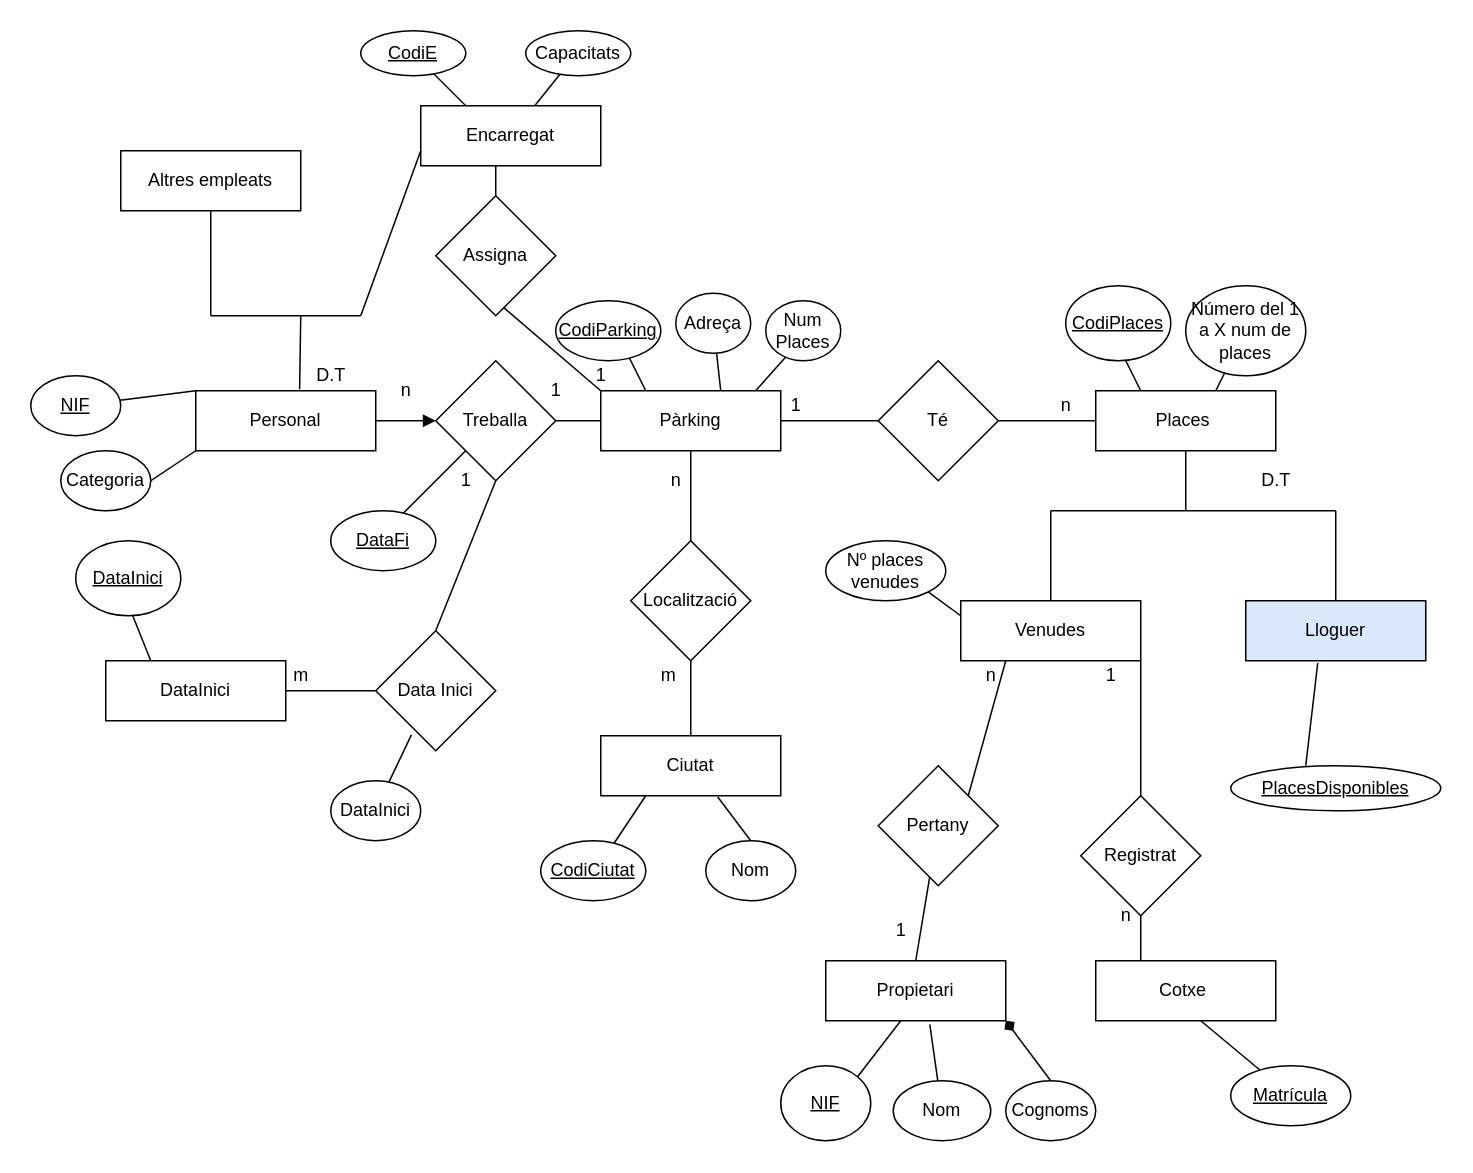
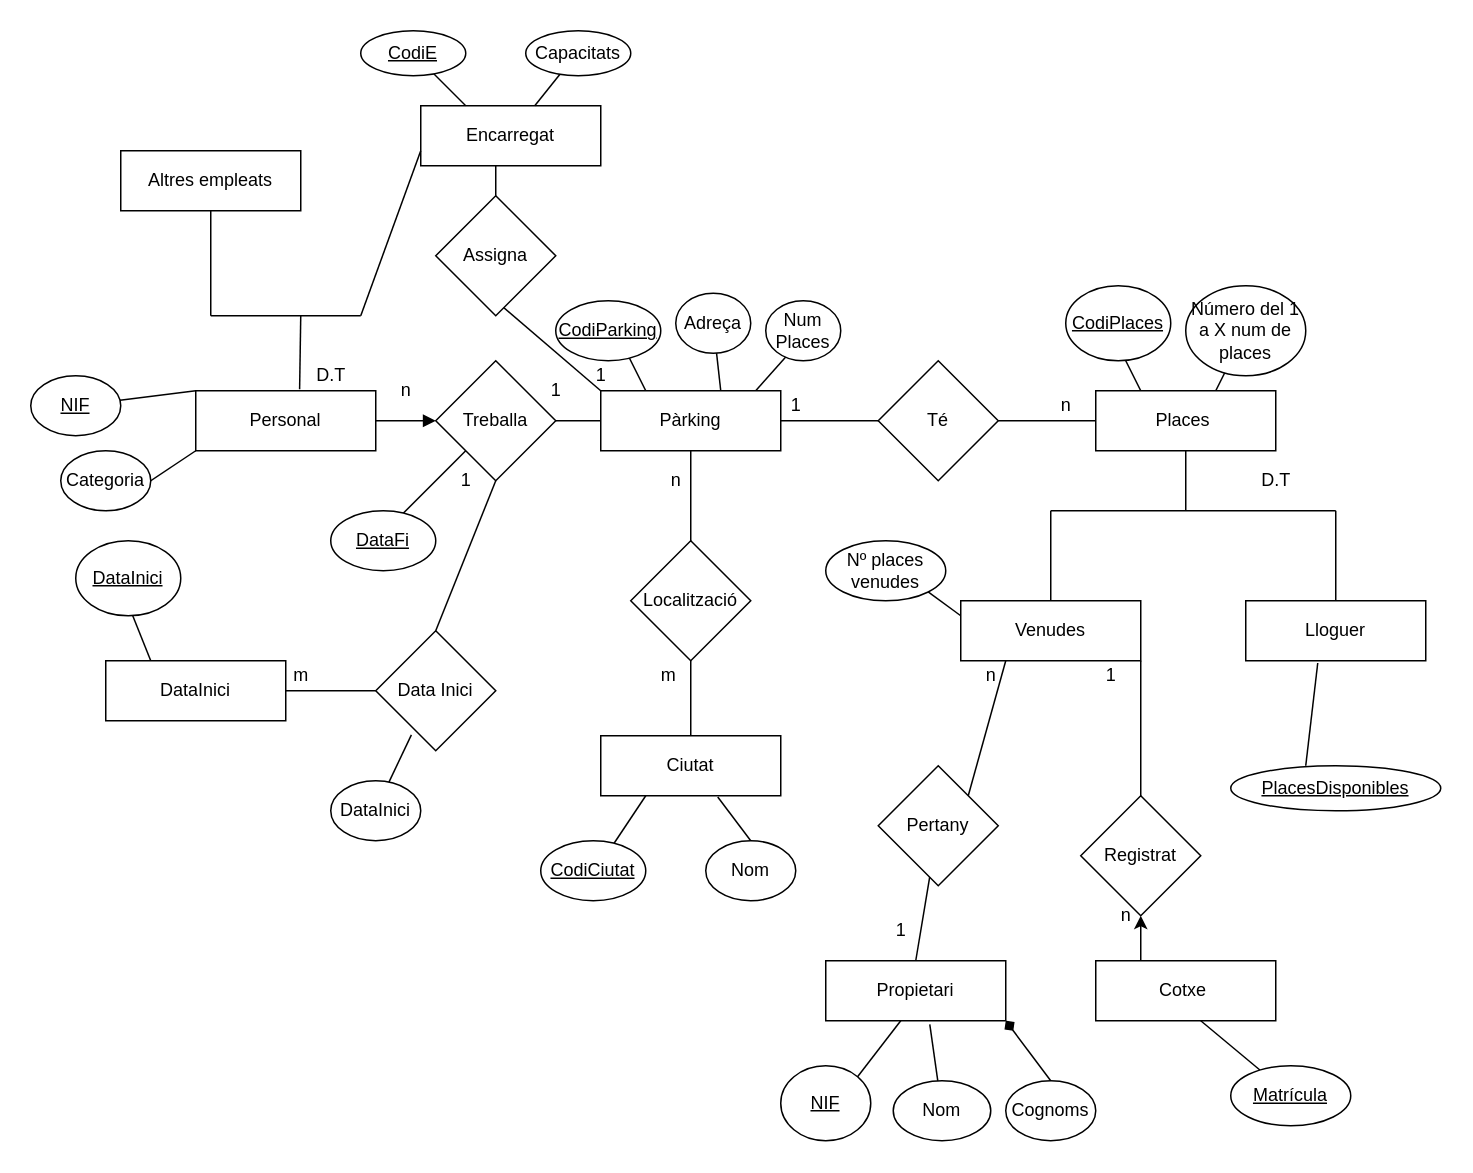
(1336, 631) -> (1336, 631)
(1141, 922) -> (1141, 927)
